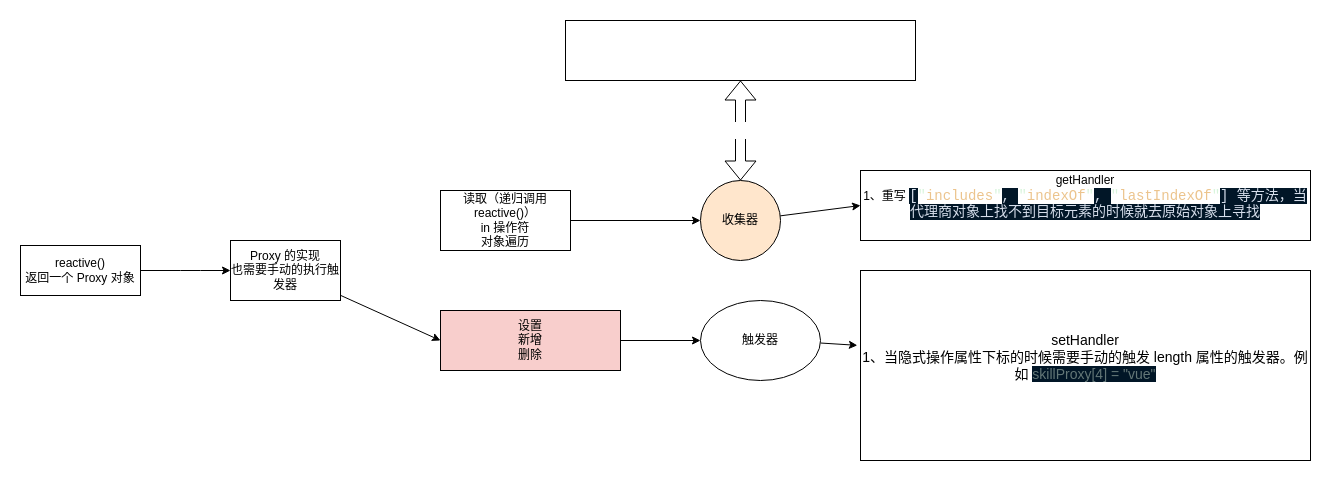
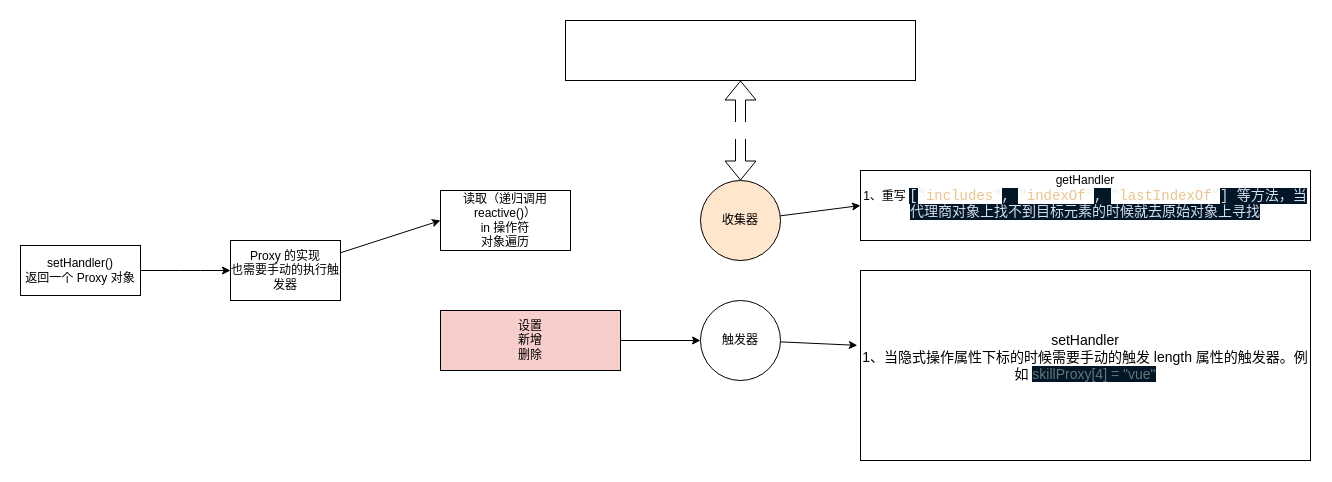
(632, 221) -> none
none -> (387, 238)
(81, 271) -> (81, 271)
(387, 316) -> none
(761, 341) -> (741, 341)
